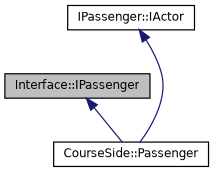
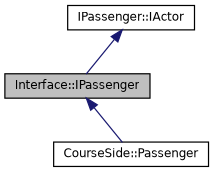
(163, 92) -> (100, 57)
